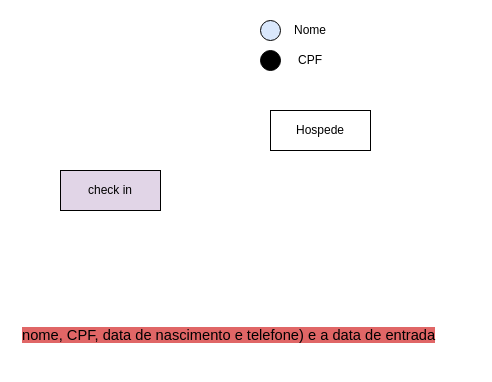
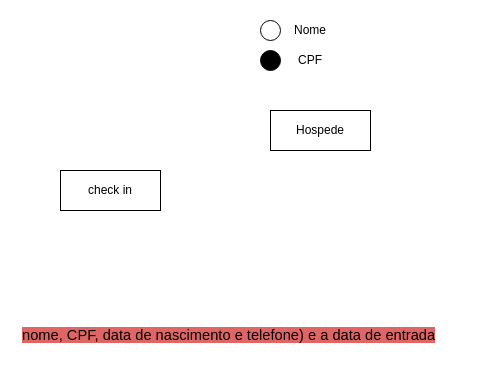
(271, 31) -> (271, 31)
(111, 191) -> (111, 191)
